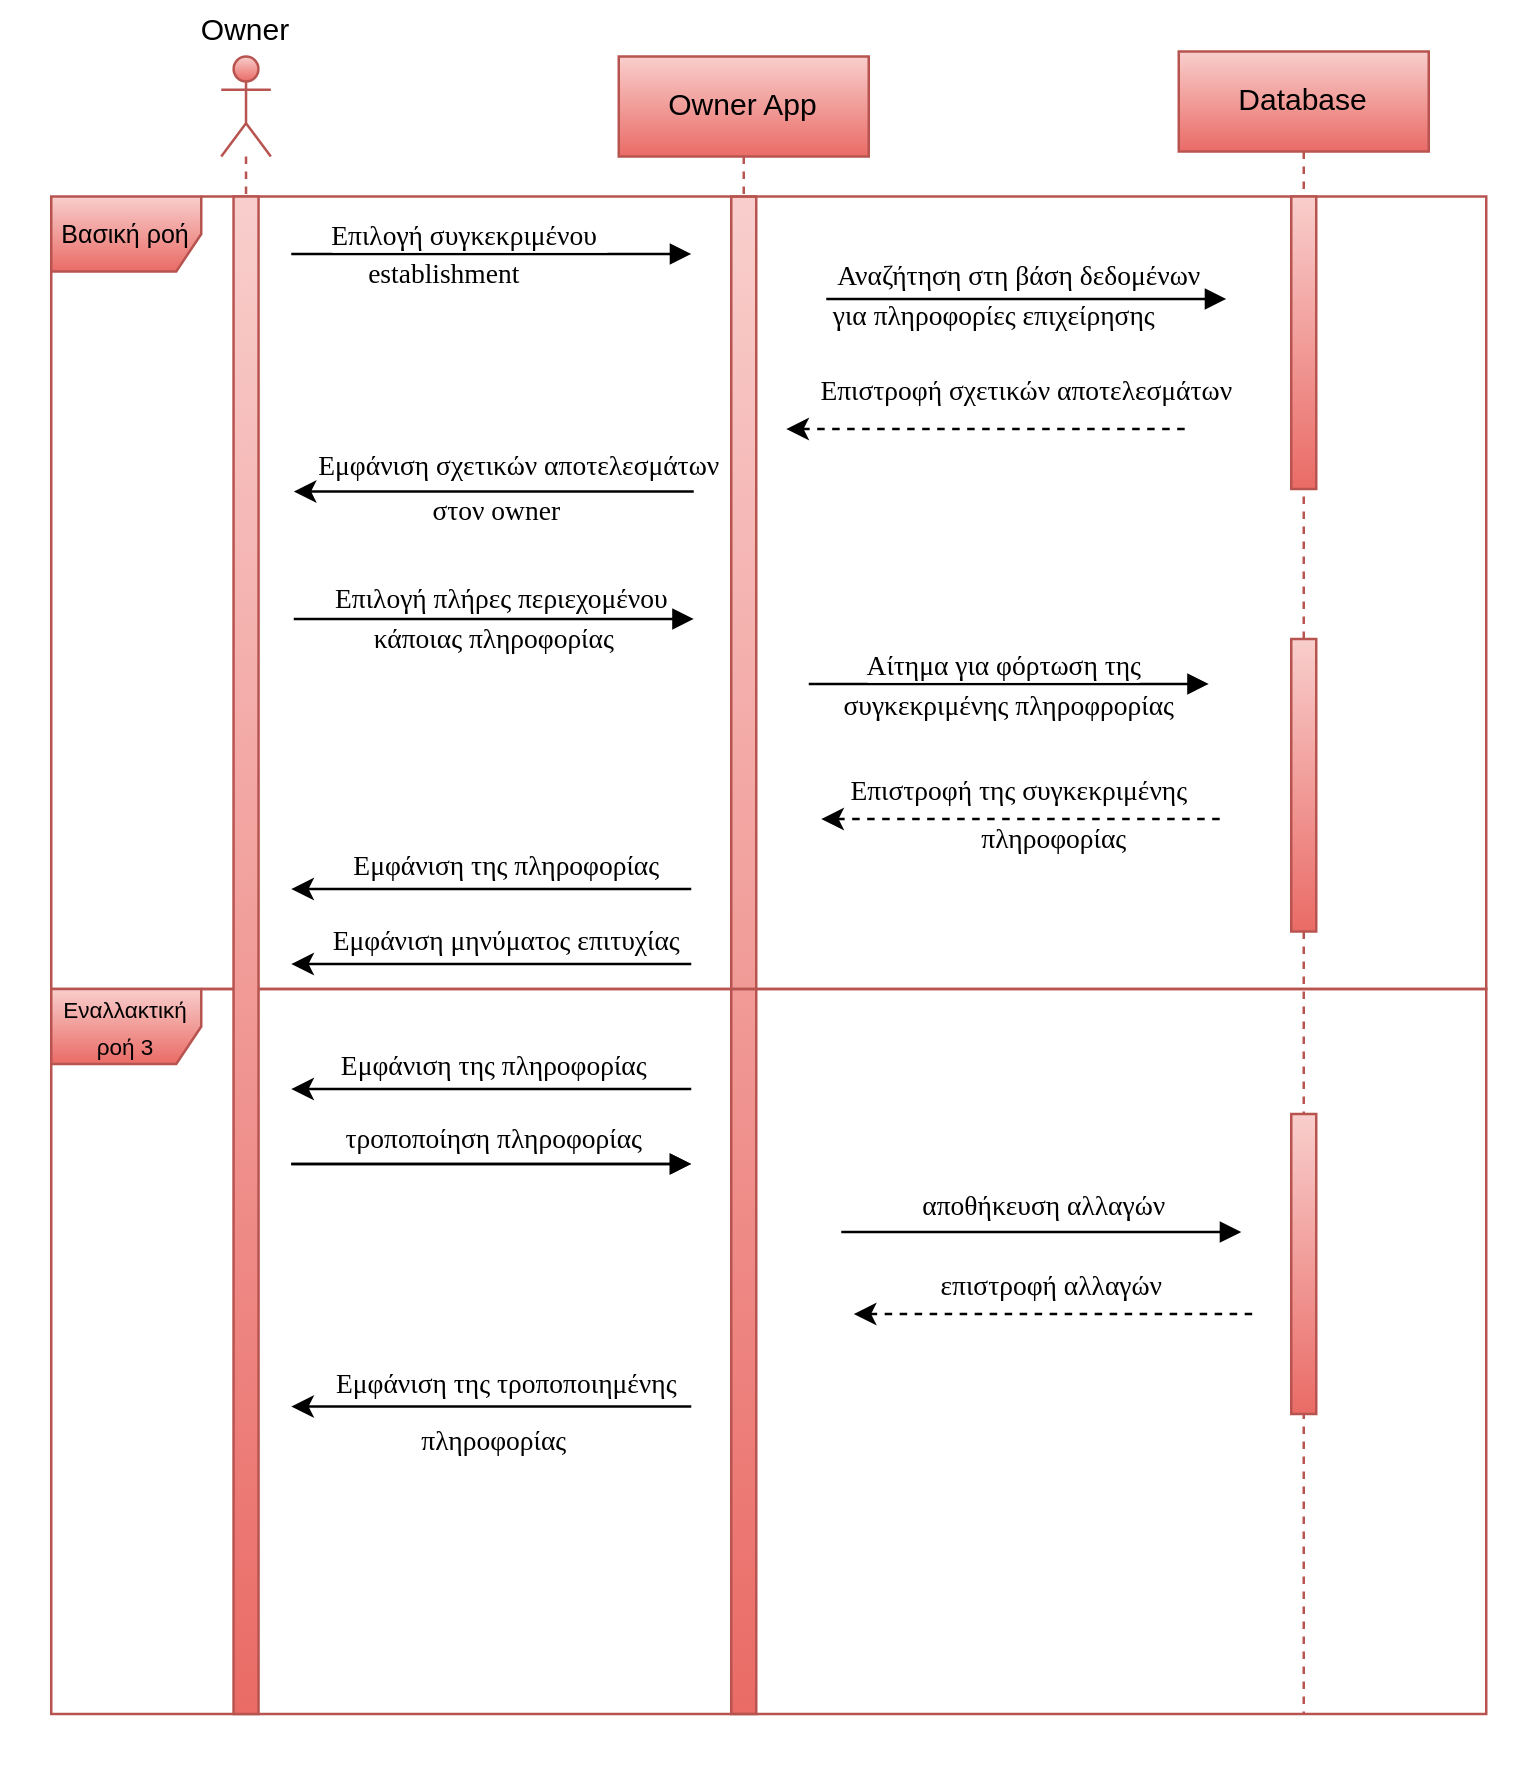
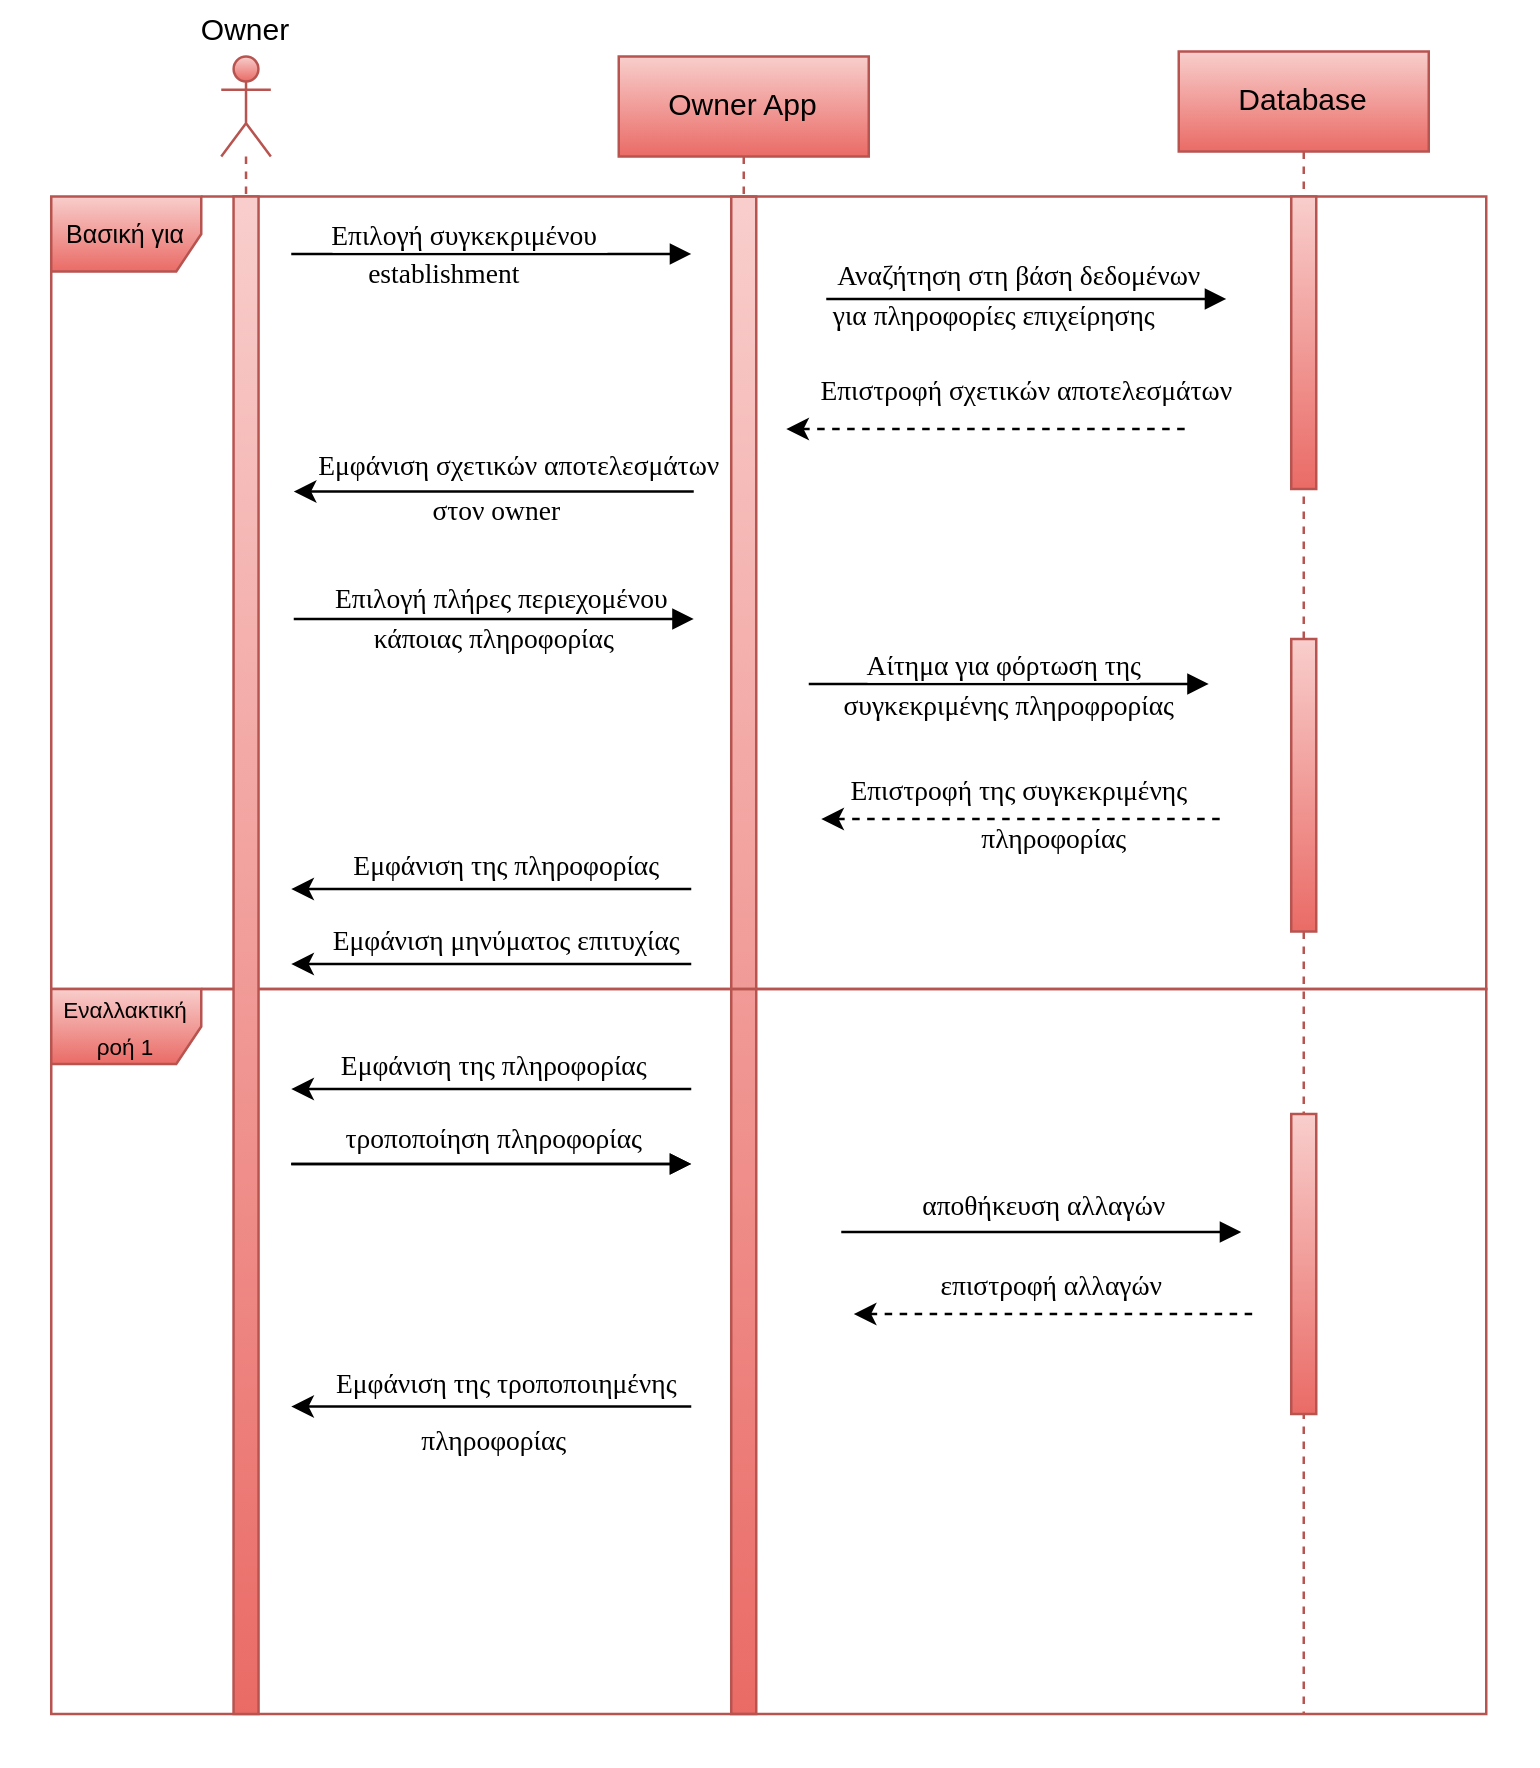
(126, 234) -> (126, 234)
(126, 1026) -> (126, 1026)
